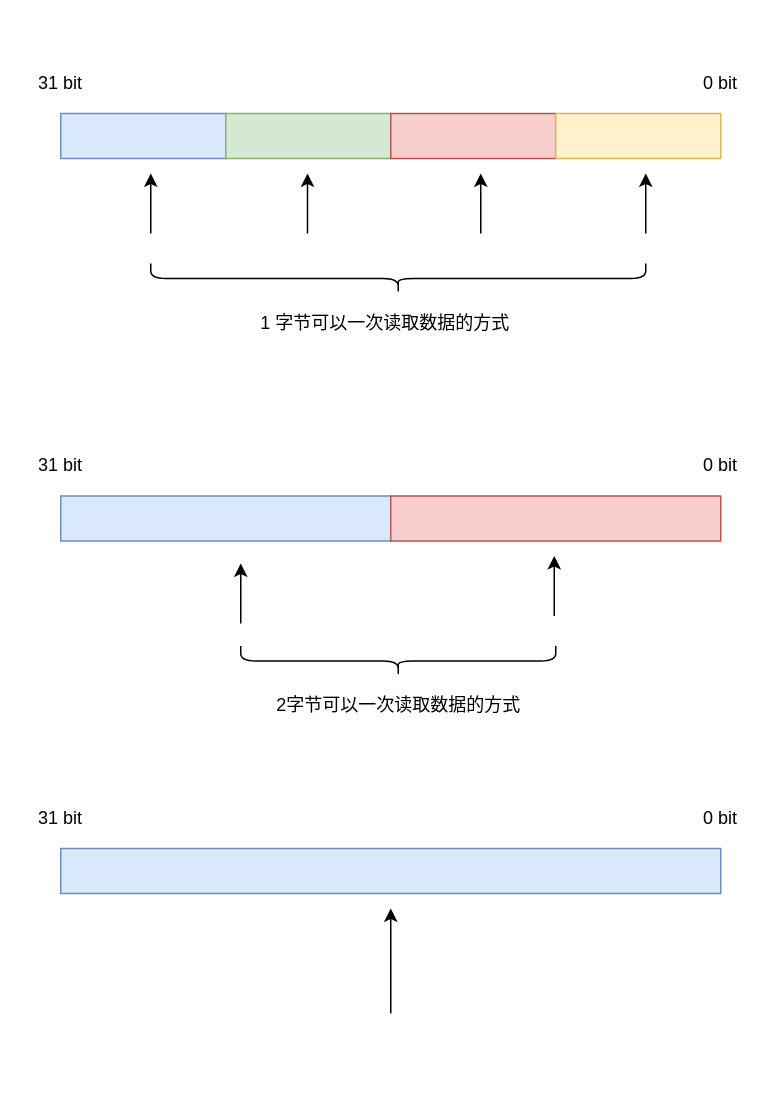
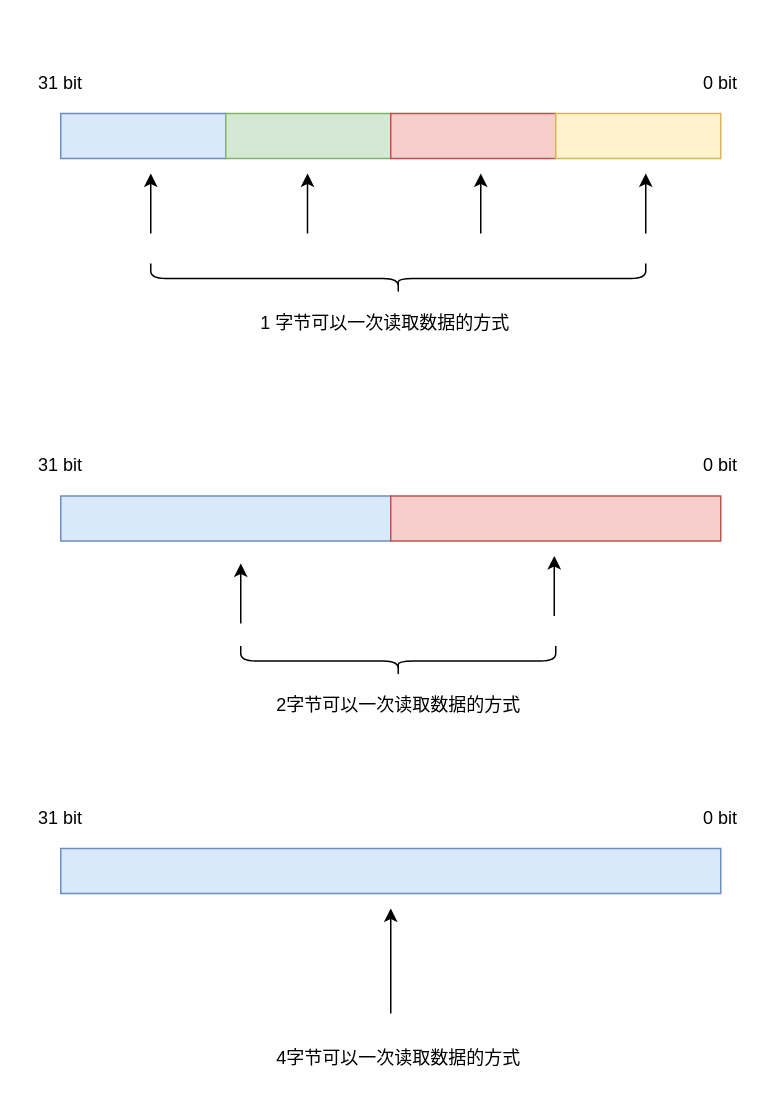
none -> (398, 1058)
